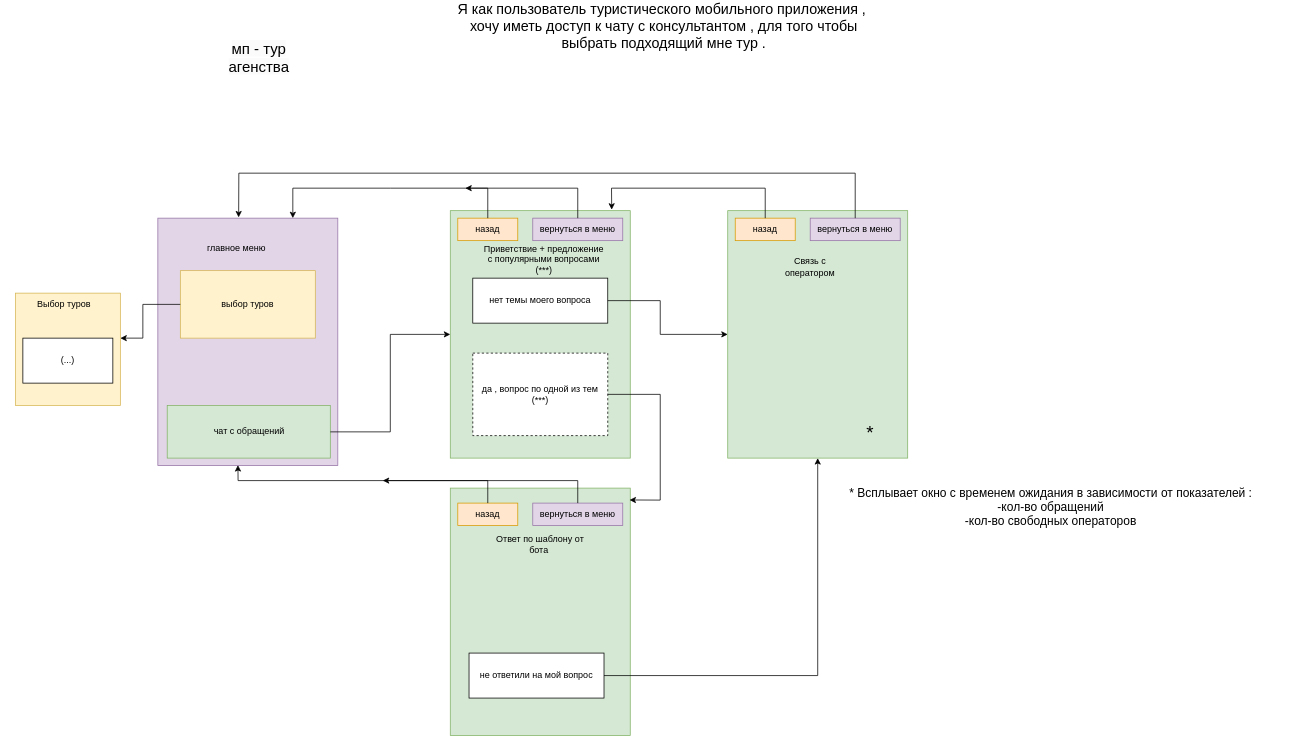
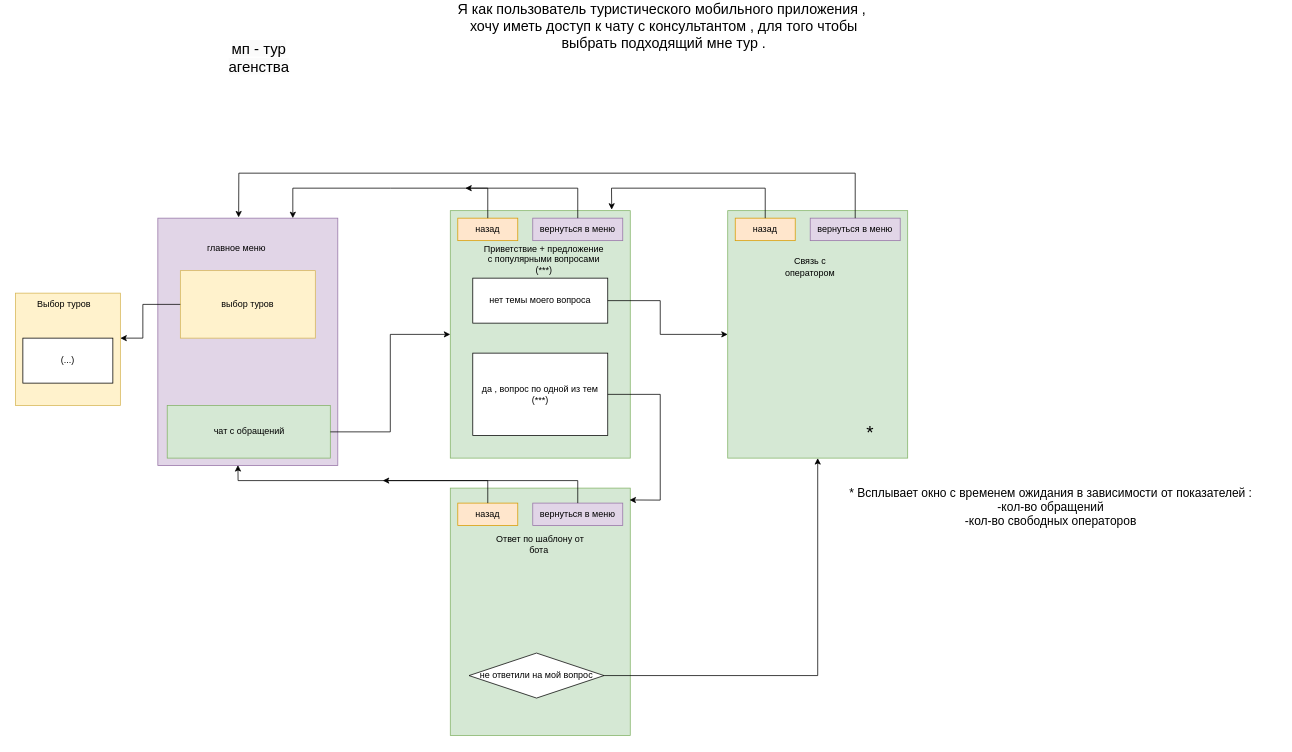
(540, 394) -> (540, 394)
(537, 675) -> (537, 675)
